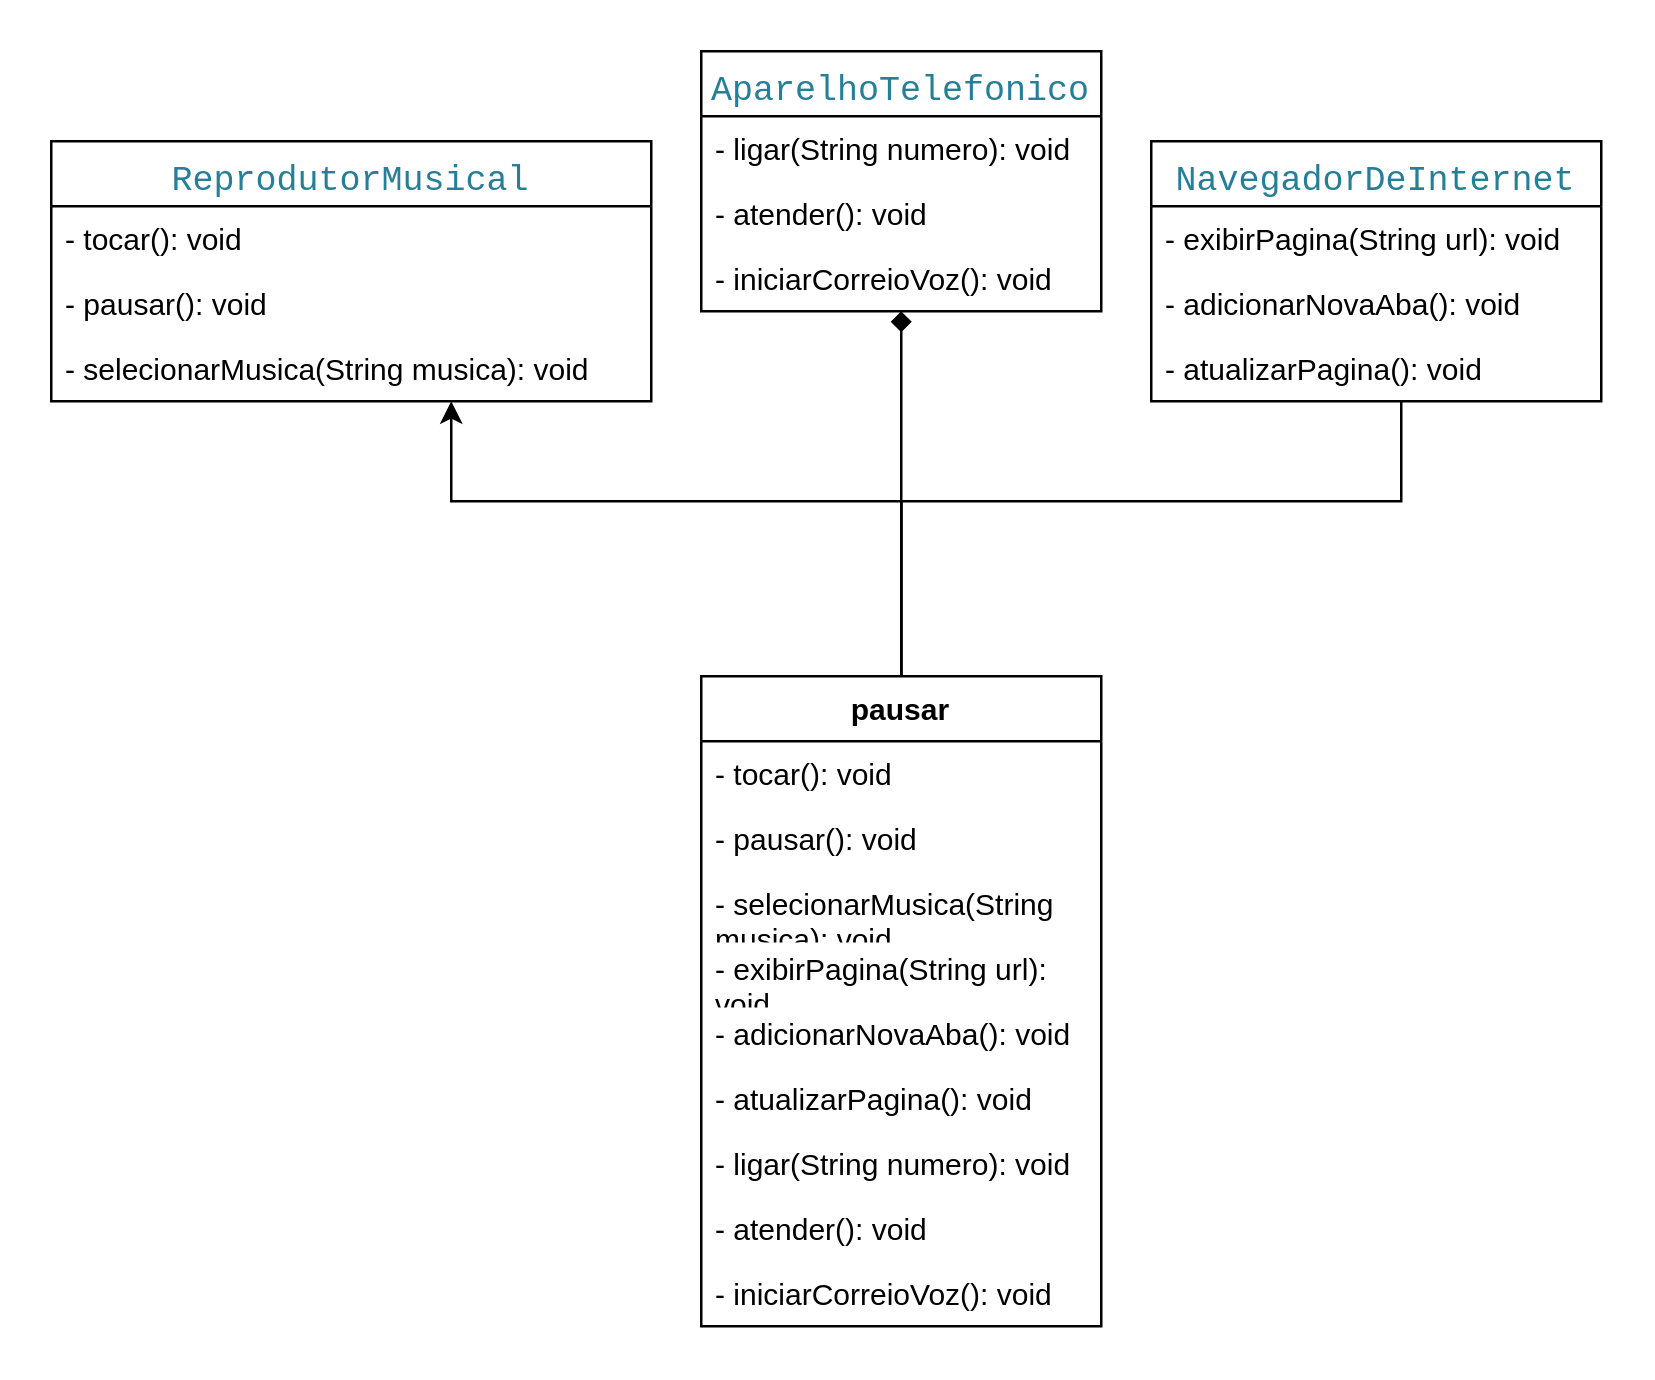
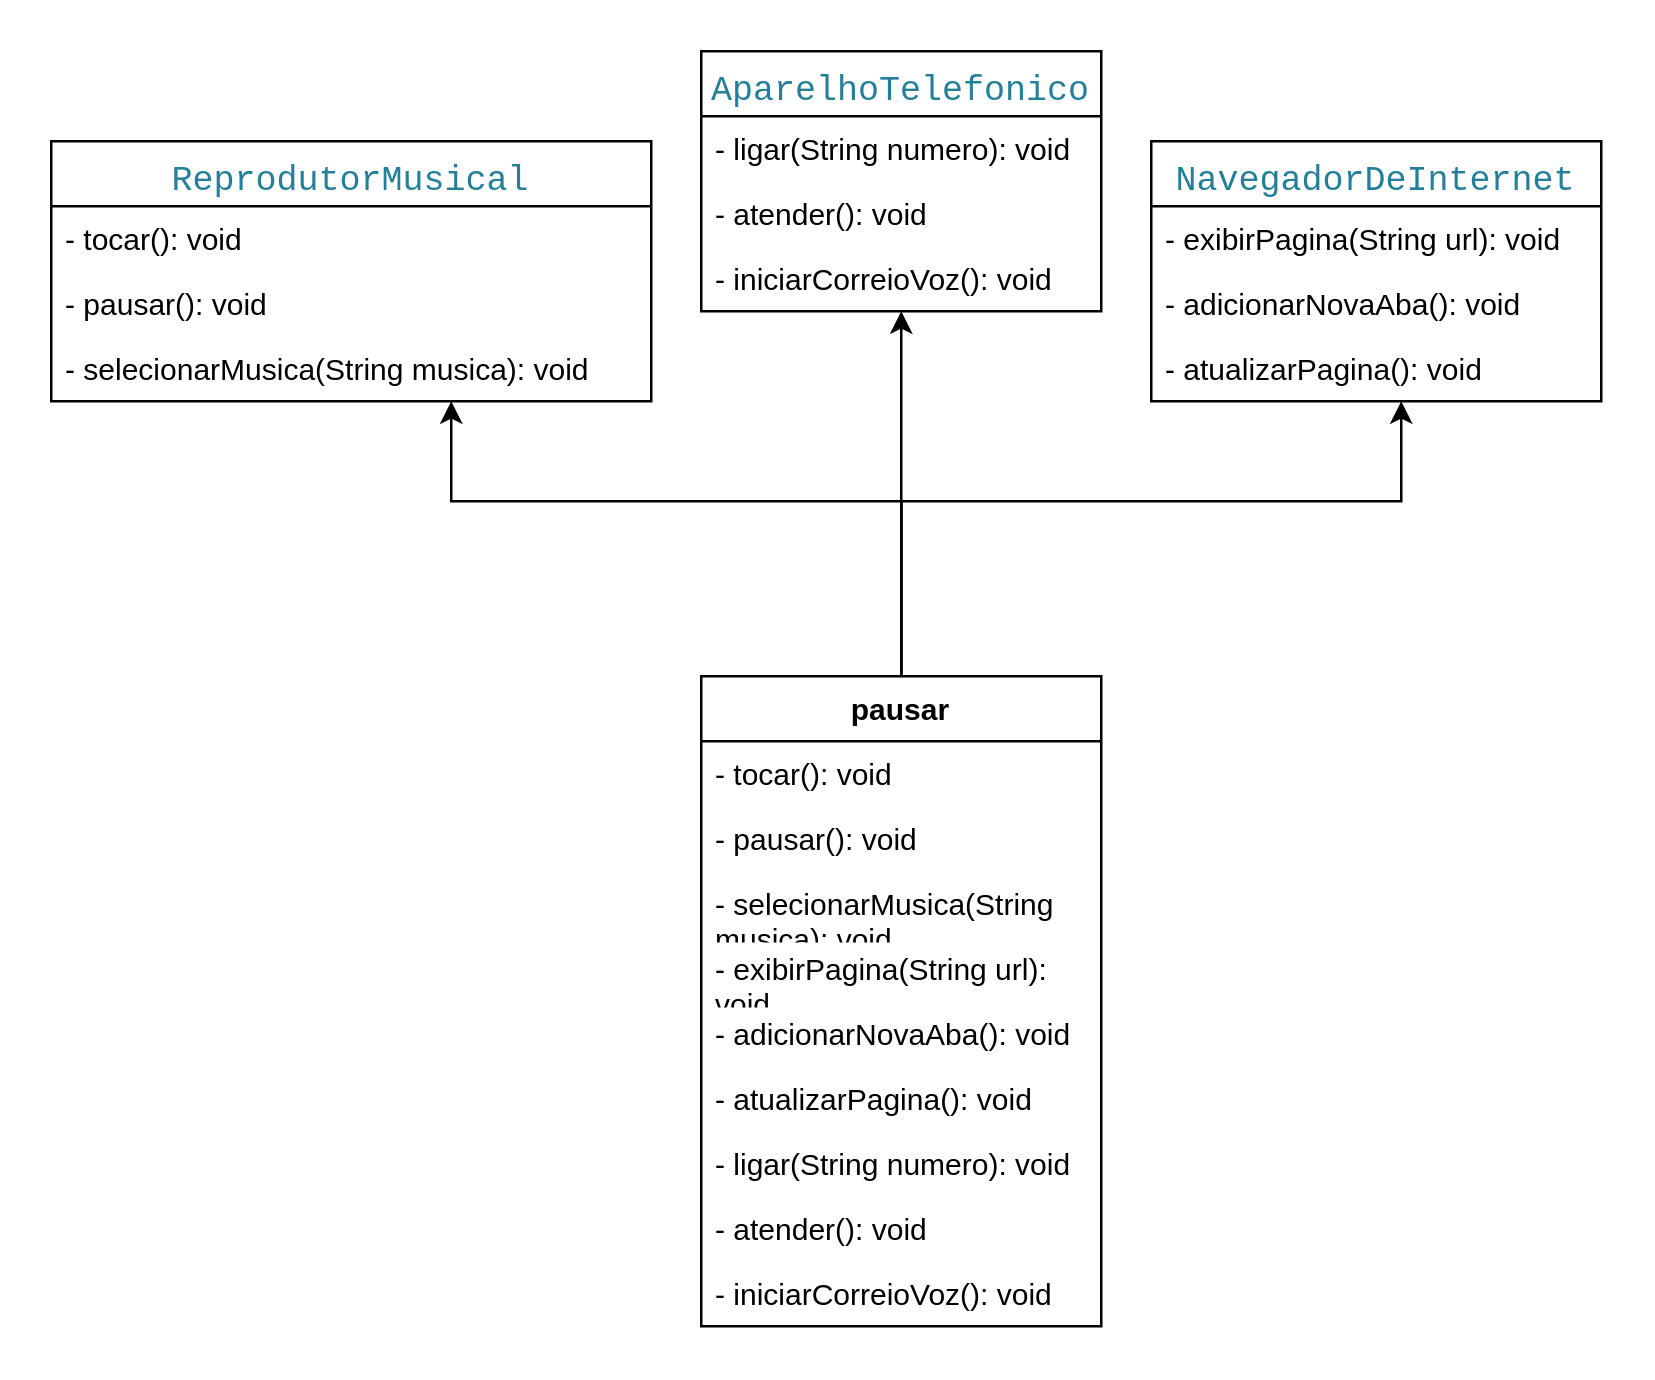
(901, 332) -> (901, 330)
(1401, 414) -> (1401, 419)
